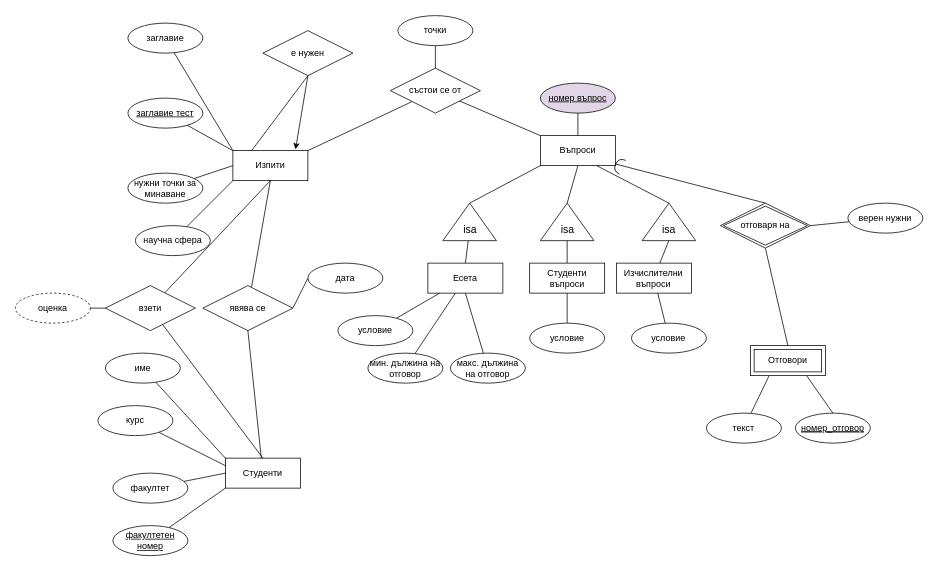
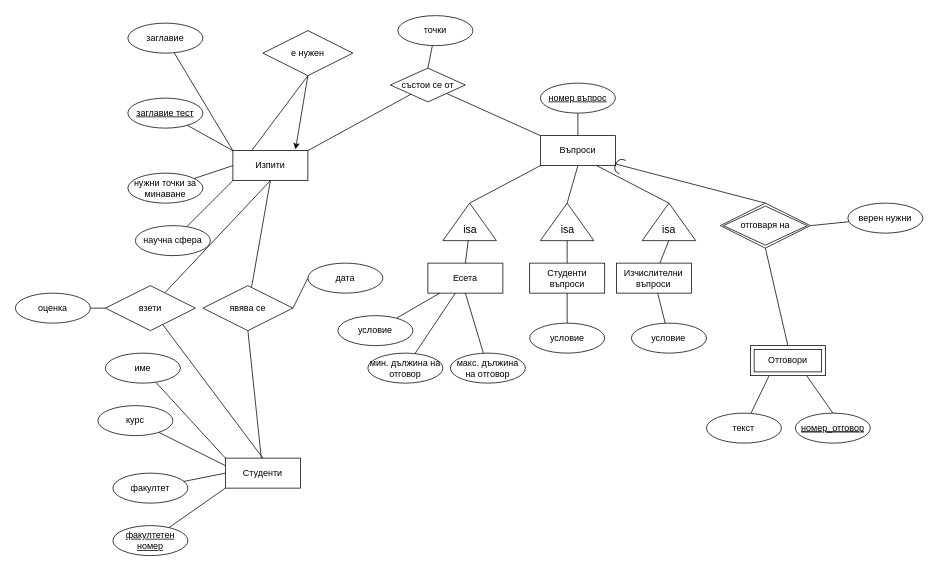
(435, 90) -> (428, 85)
(578, 98) -> (578, 98)
(53, 308) -> (53, 308)
